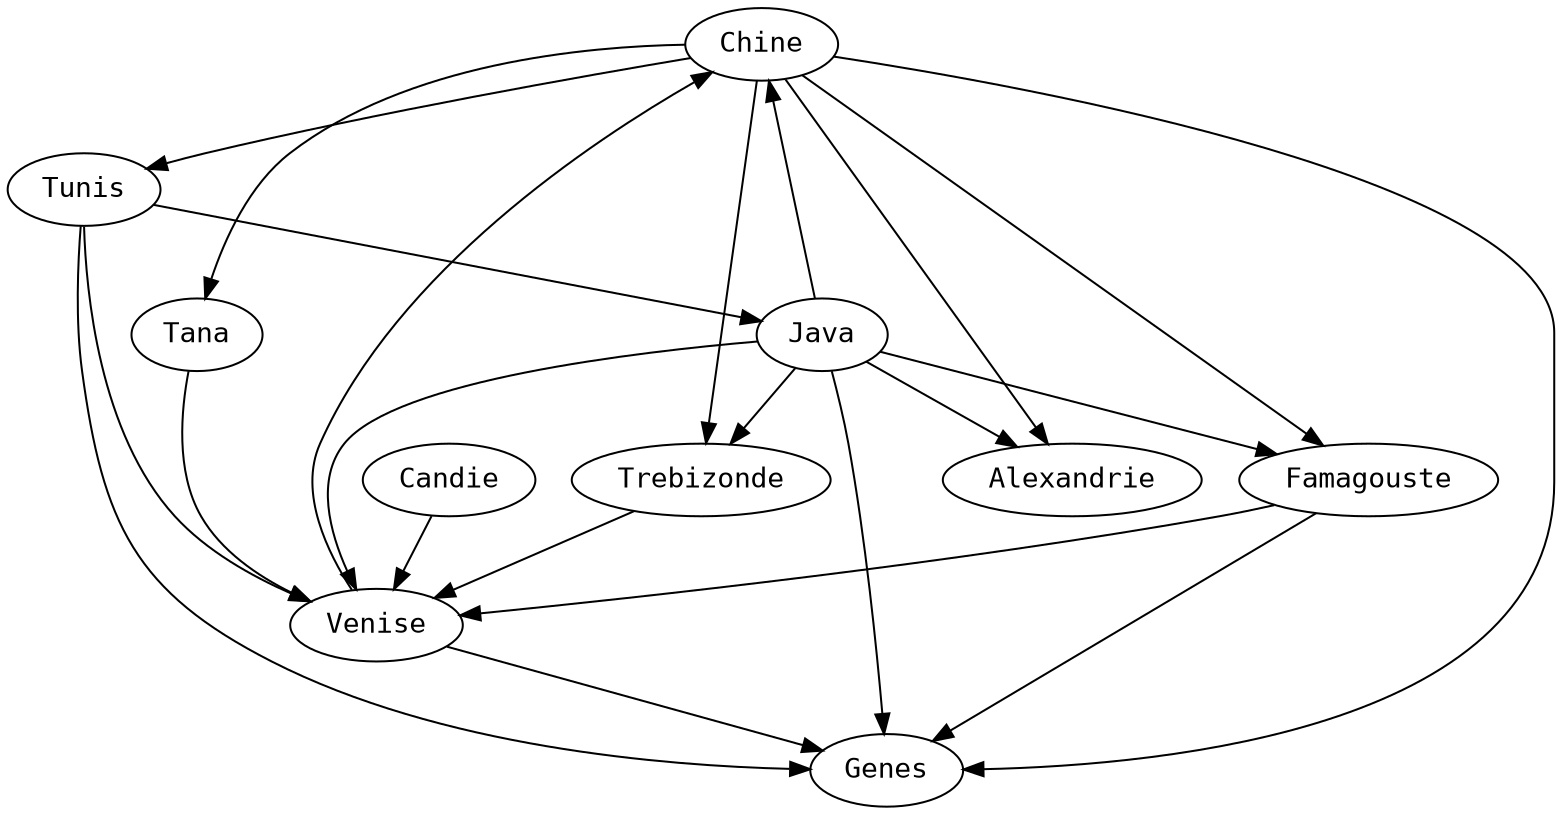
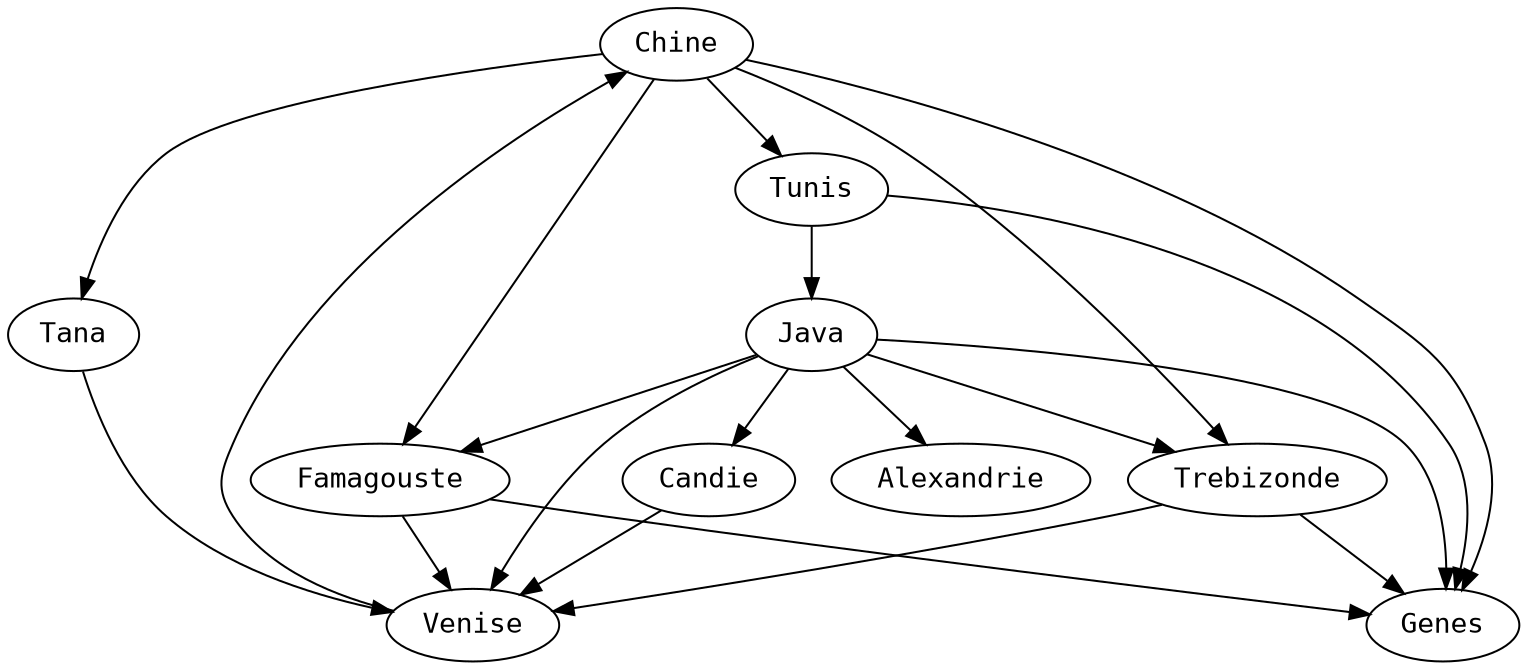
(794, 199) -> (767, 399)
(911, 254) -> none
(129, 446) -> none
(625, 696) -> (1344, 548)
